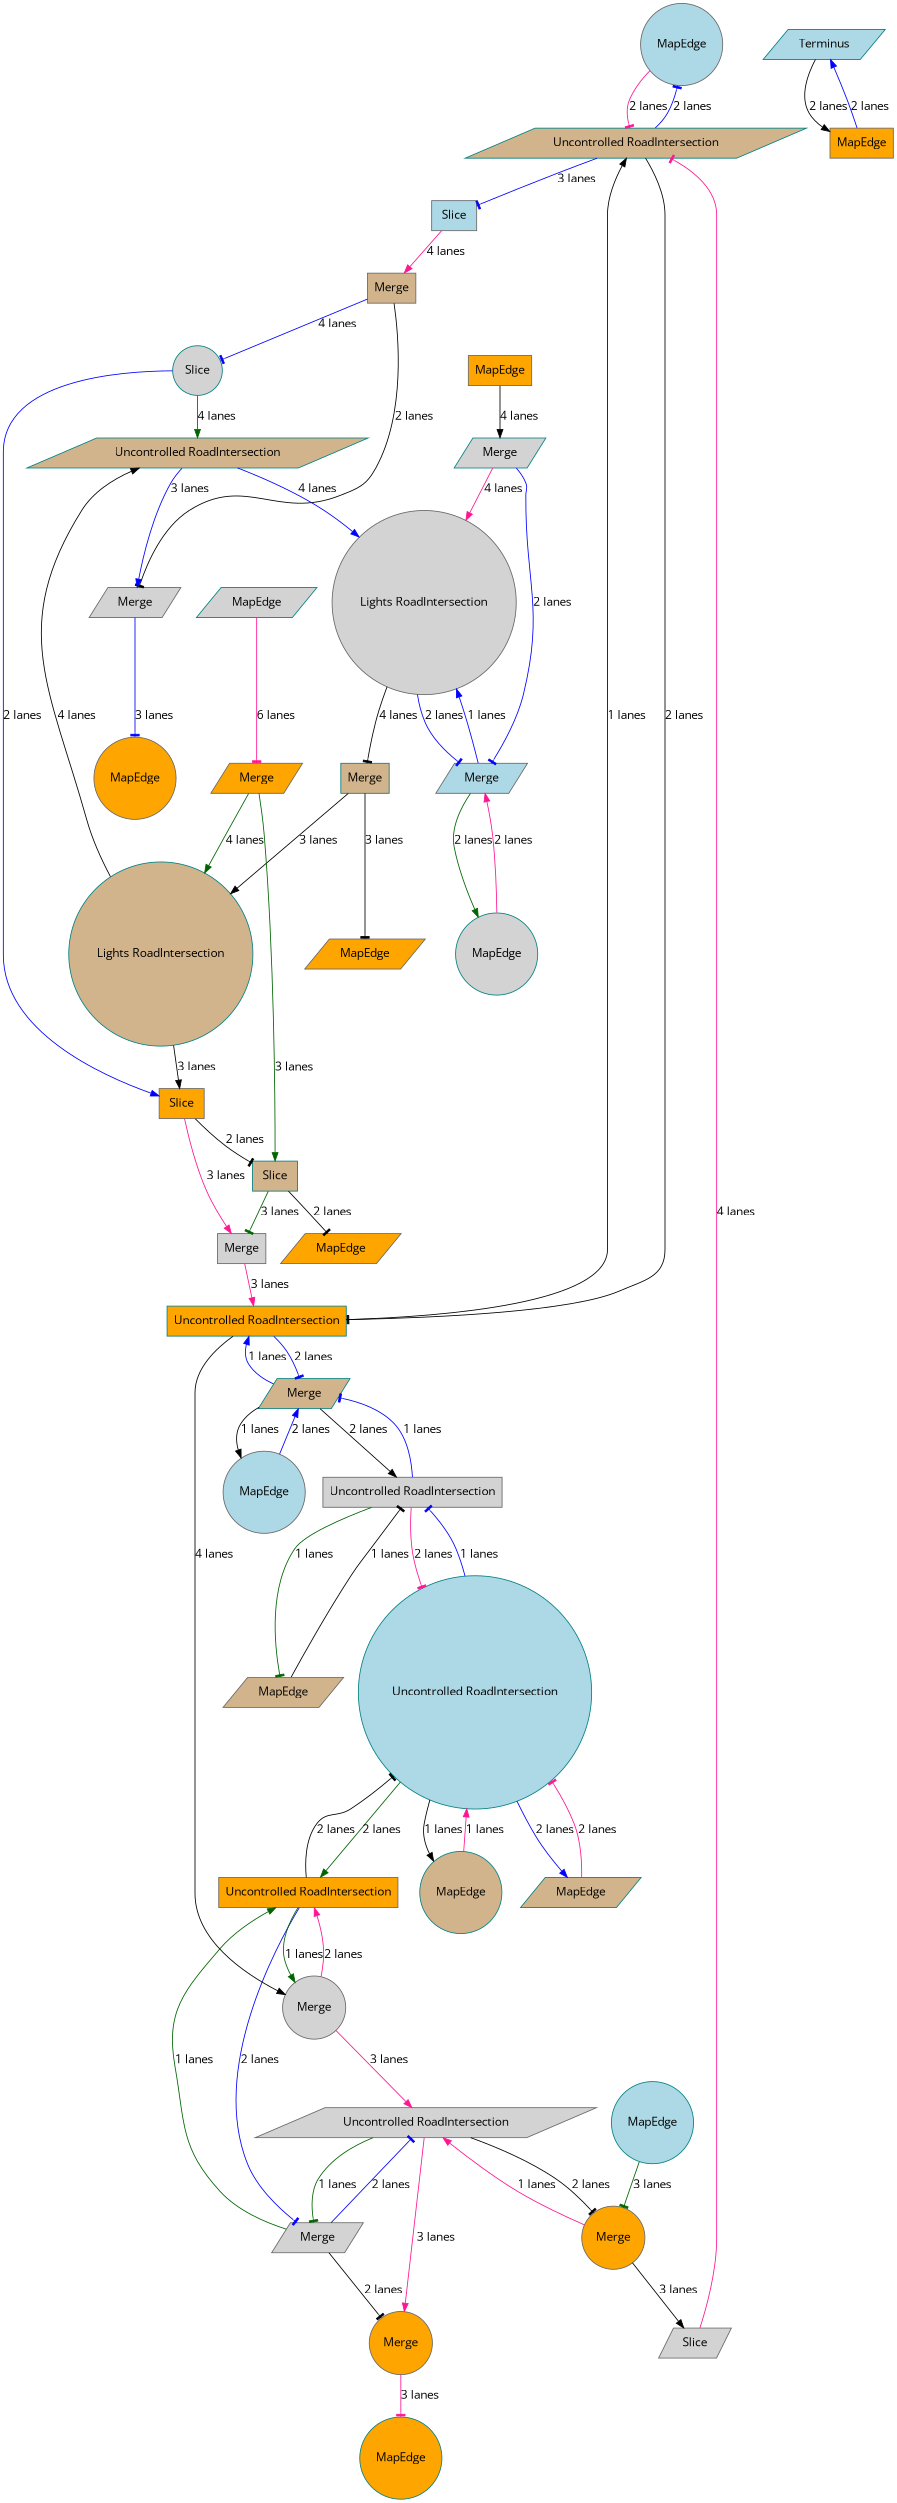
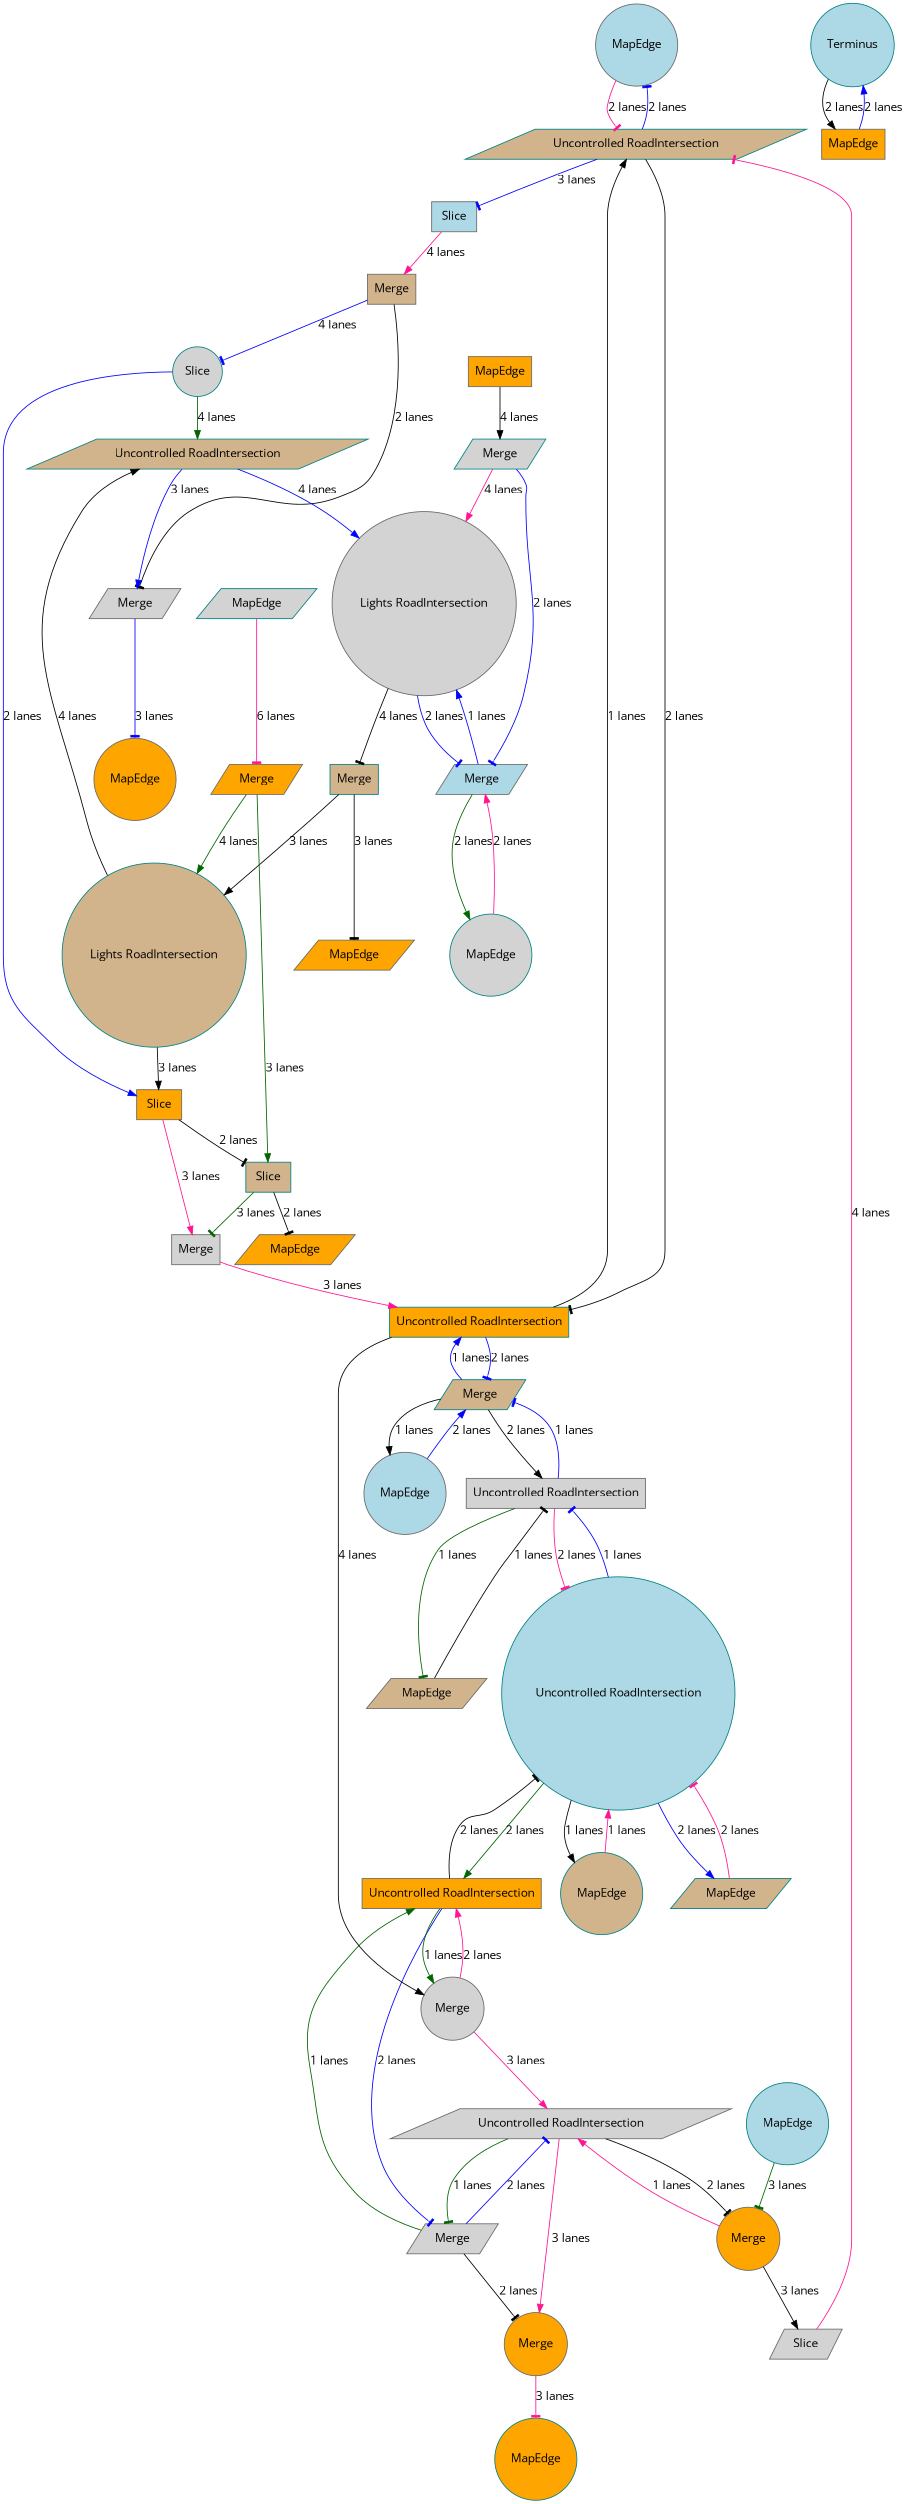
(824, 44) -> (852, 45)
